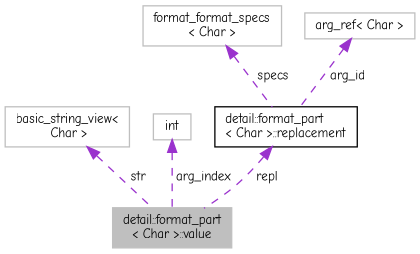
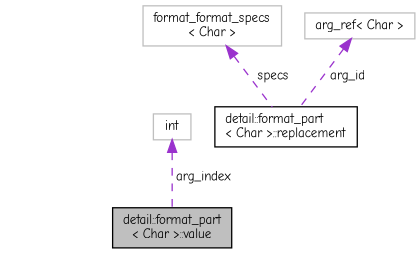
(67, 127) -> none
(236, 185) -> none
(172, 228) -> (172, 228)
